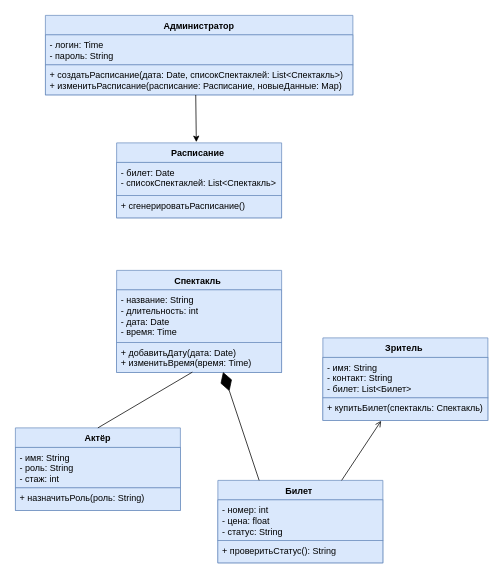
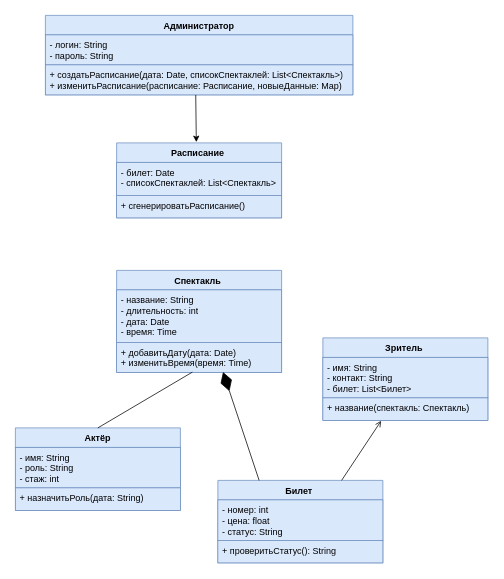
(86, 51) -> (86, 51)
(406, 414) -> (405, 409)
(88, 499) -> (88, 499)
